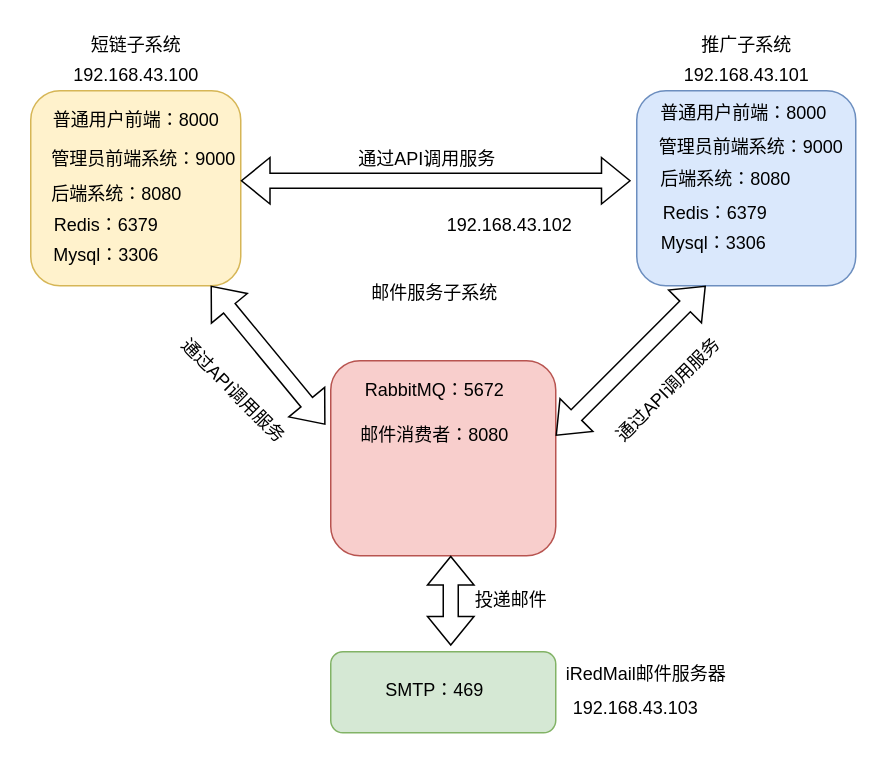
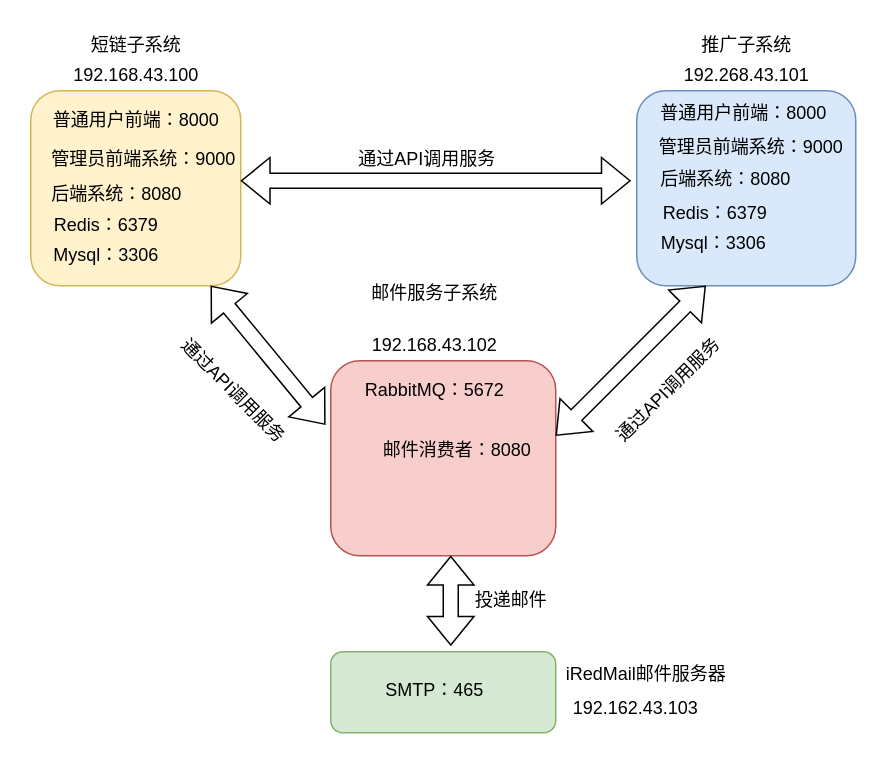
(747, 76) -> (747, 76)
(509, 226) -> (434, 346)
(434, 436) -> (457, 451)
(435, 691) -> (435, 691)
(636, 709) -> (636, 709)
